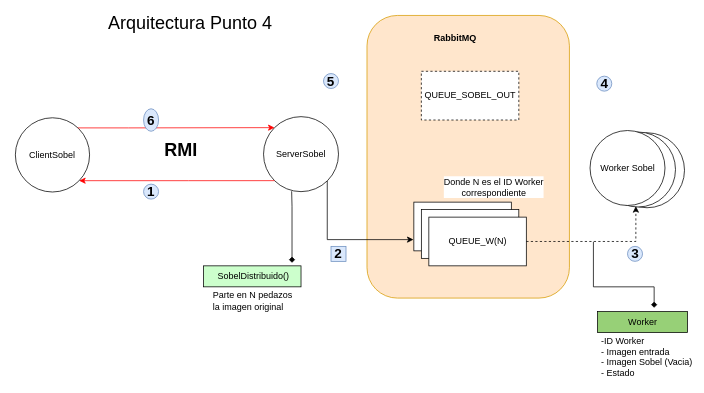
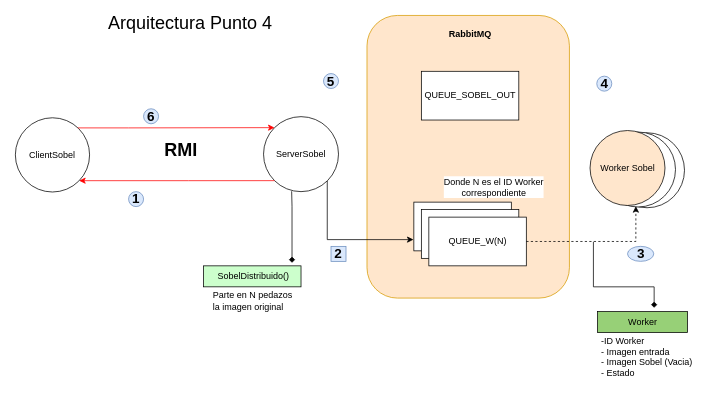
(455, 38) -> (470, 34)
(470, 96) -> (470, 96)
(151, 120) -> (151, 116)
(628, 168) -> (628, 168)
(151, 192) -> (136, 199)
(635, 254) -> (641, 254)
